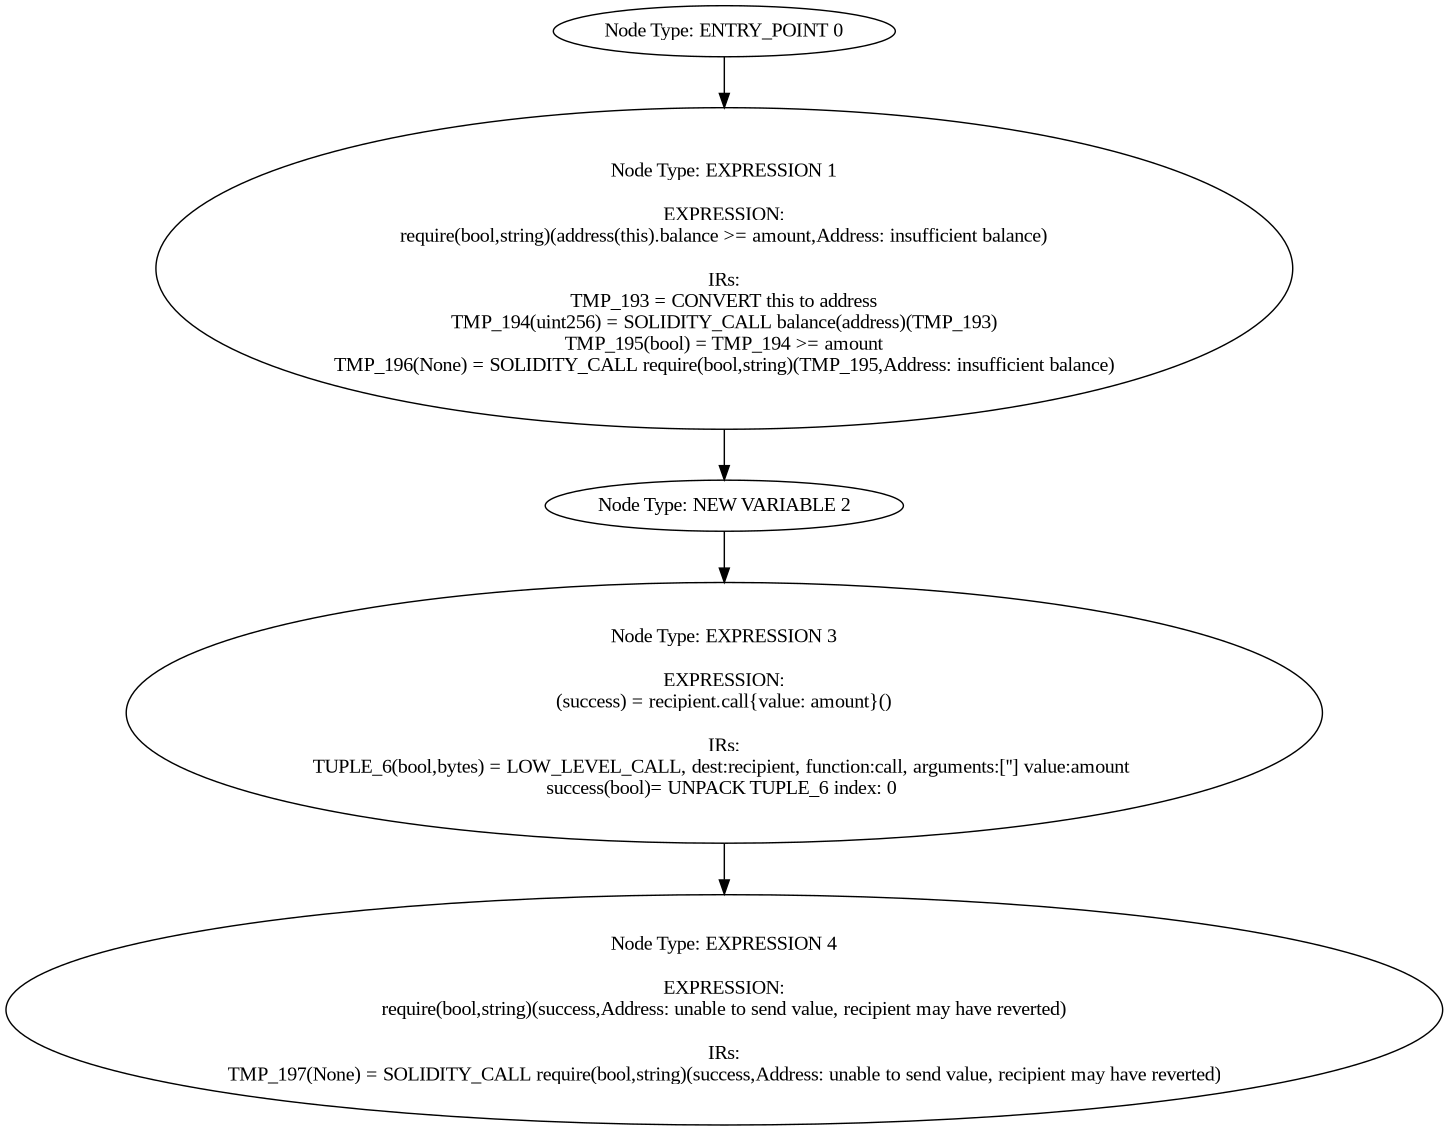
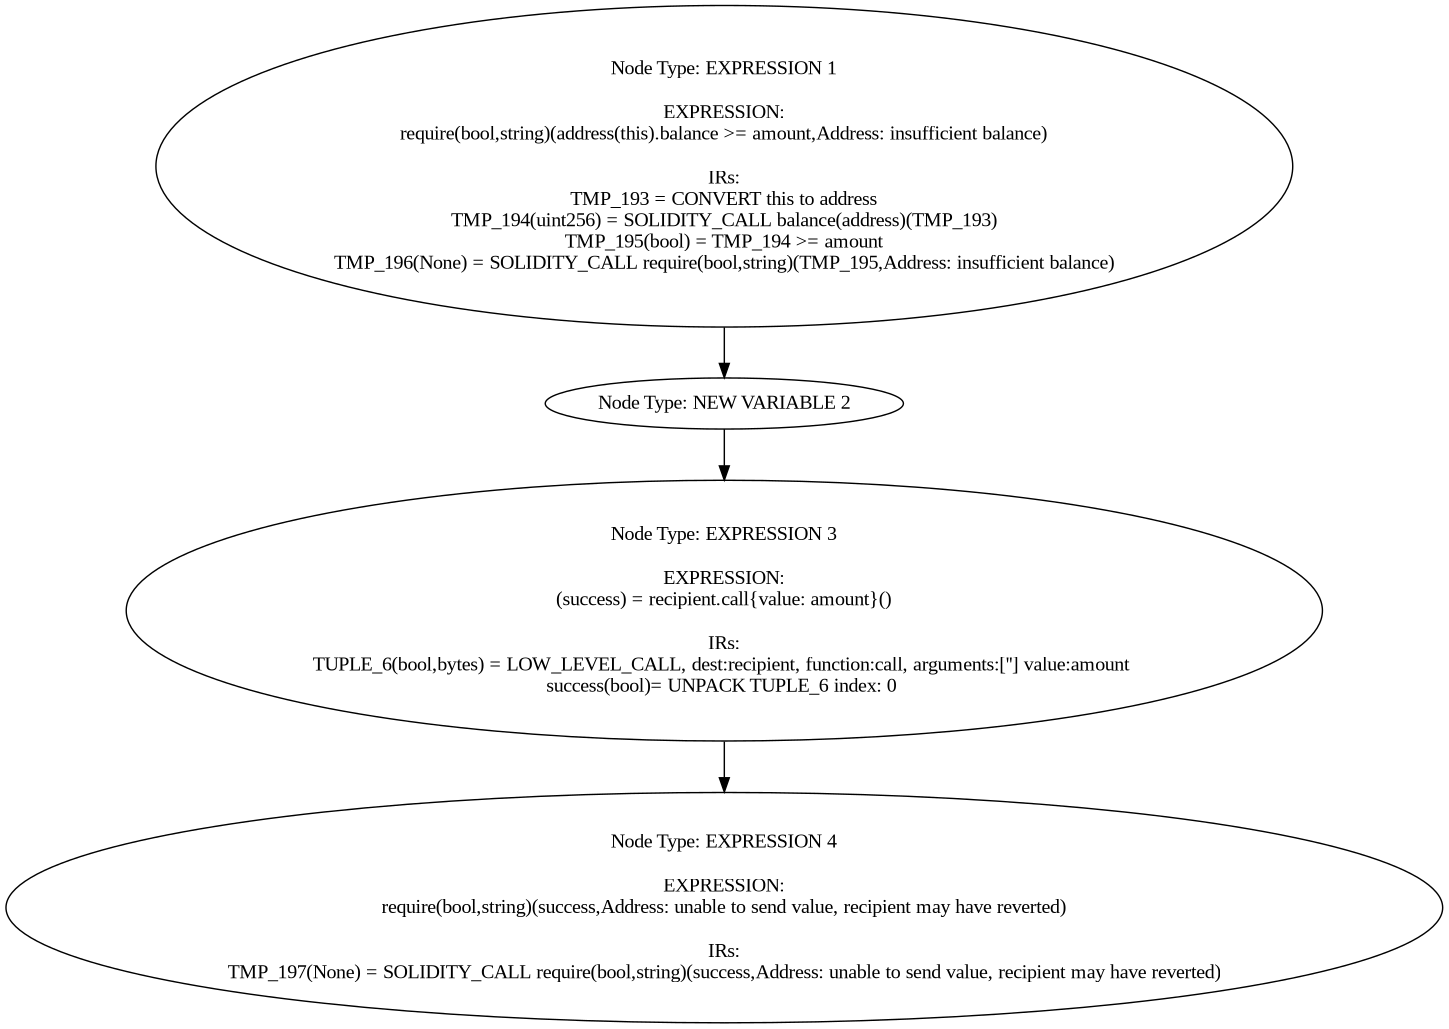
(724, 31) -> none
